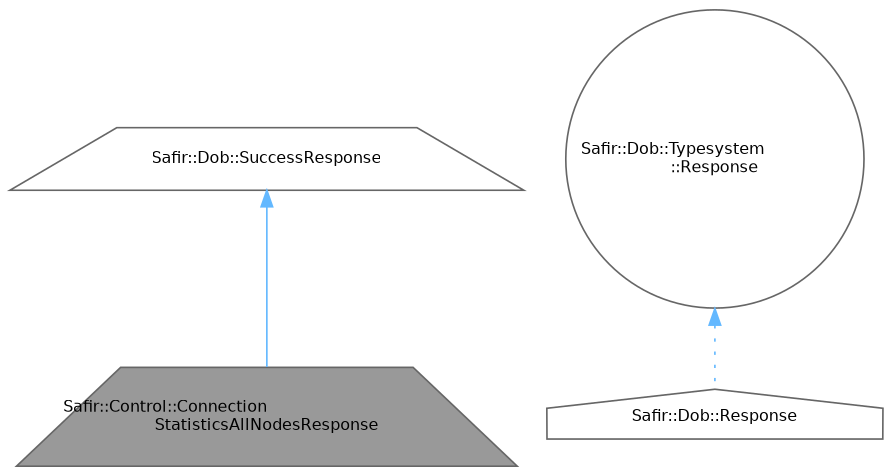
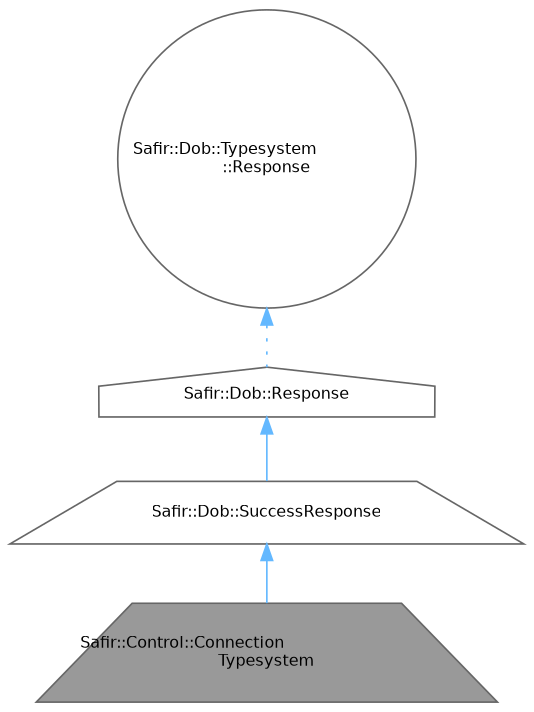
(267, 417) -> (267, 653)
none -> (267, 458)
